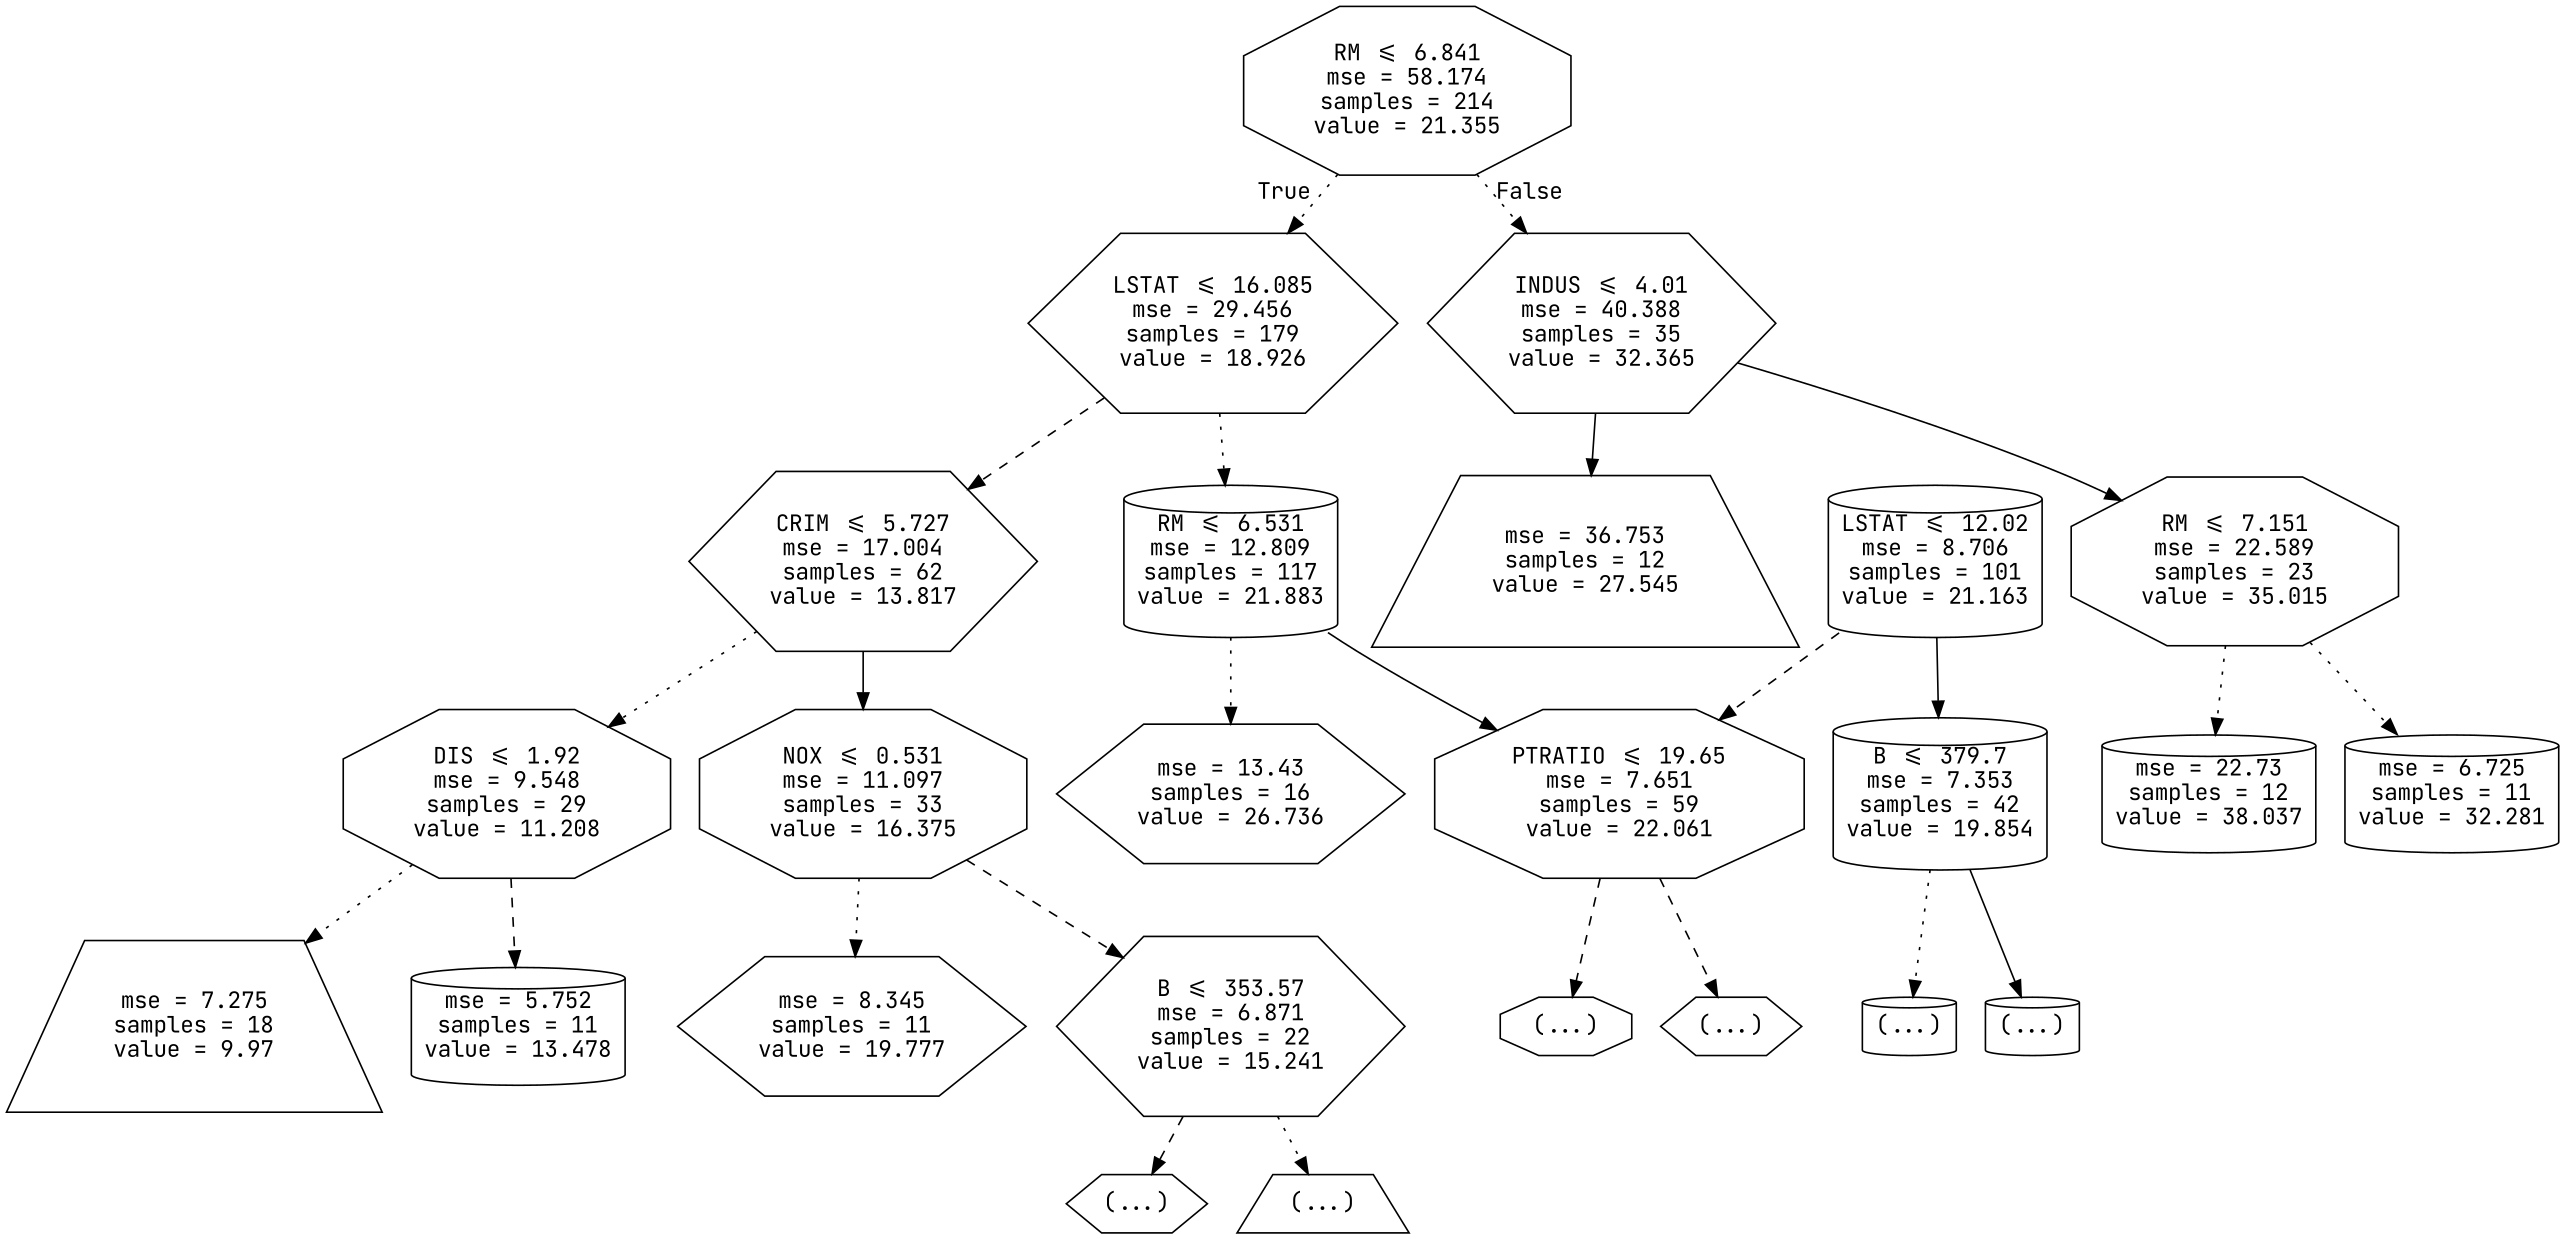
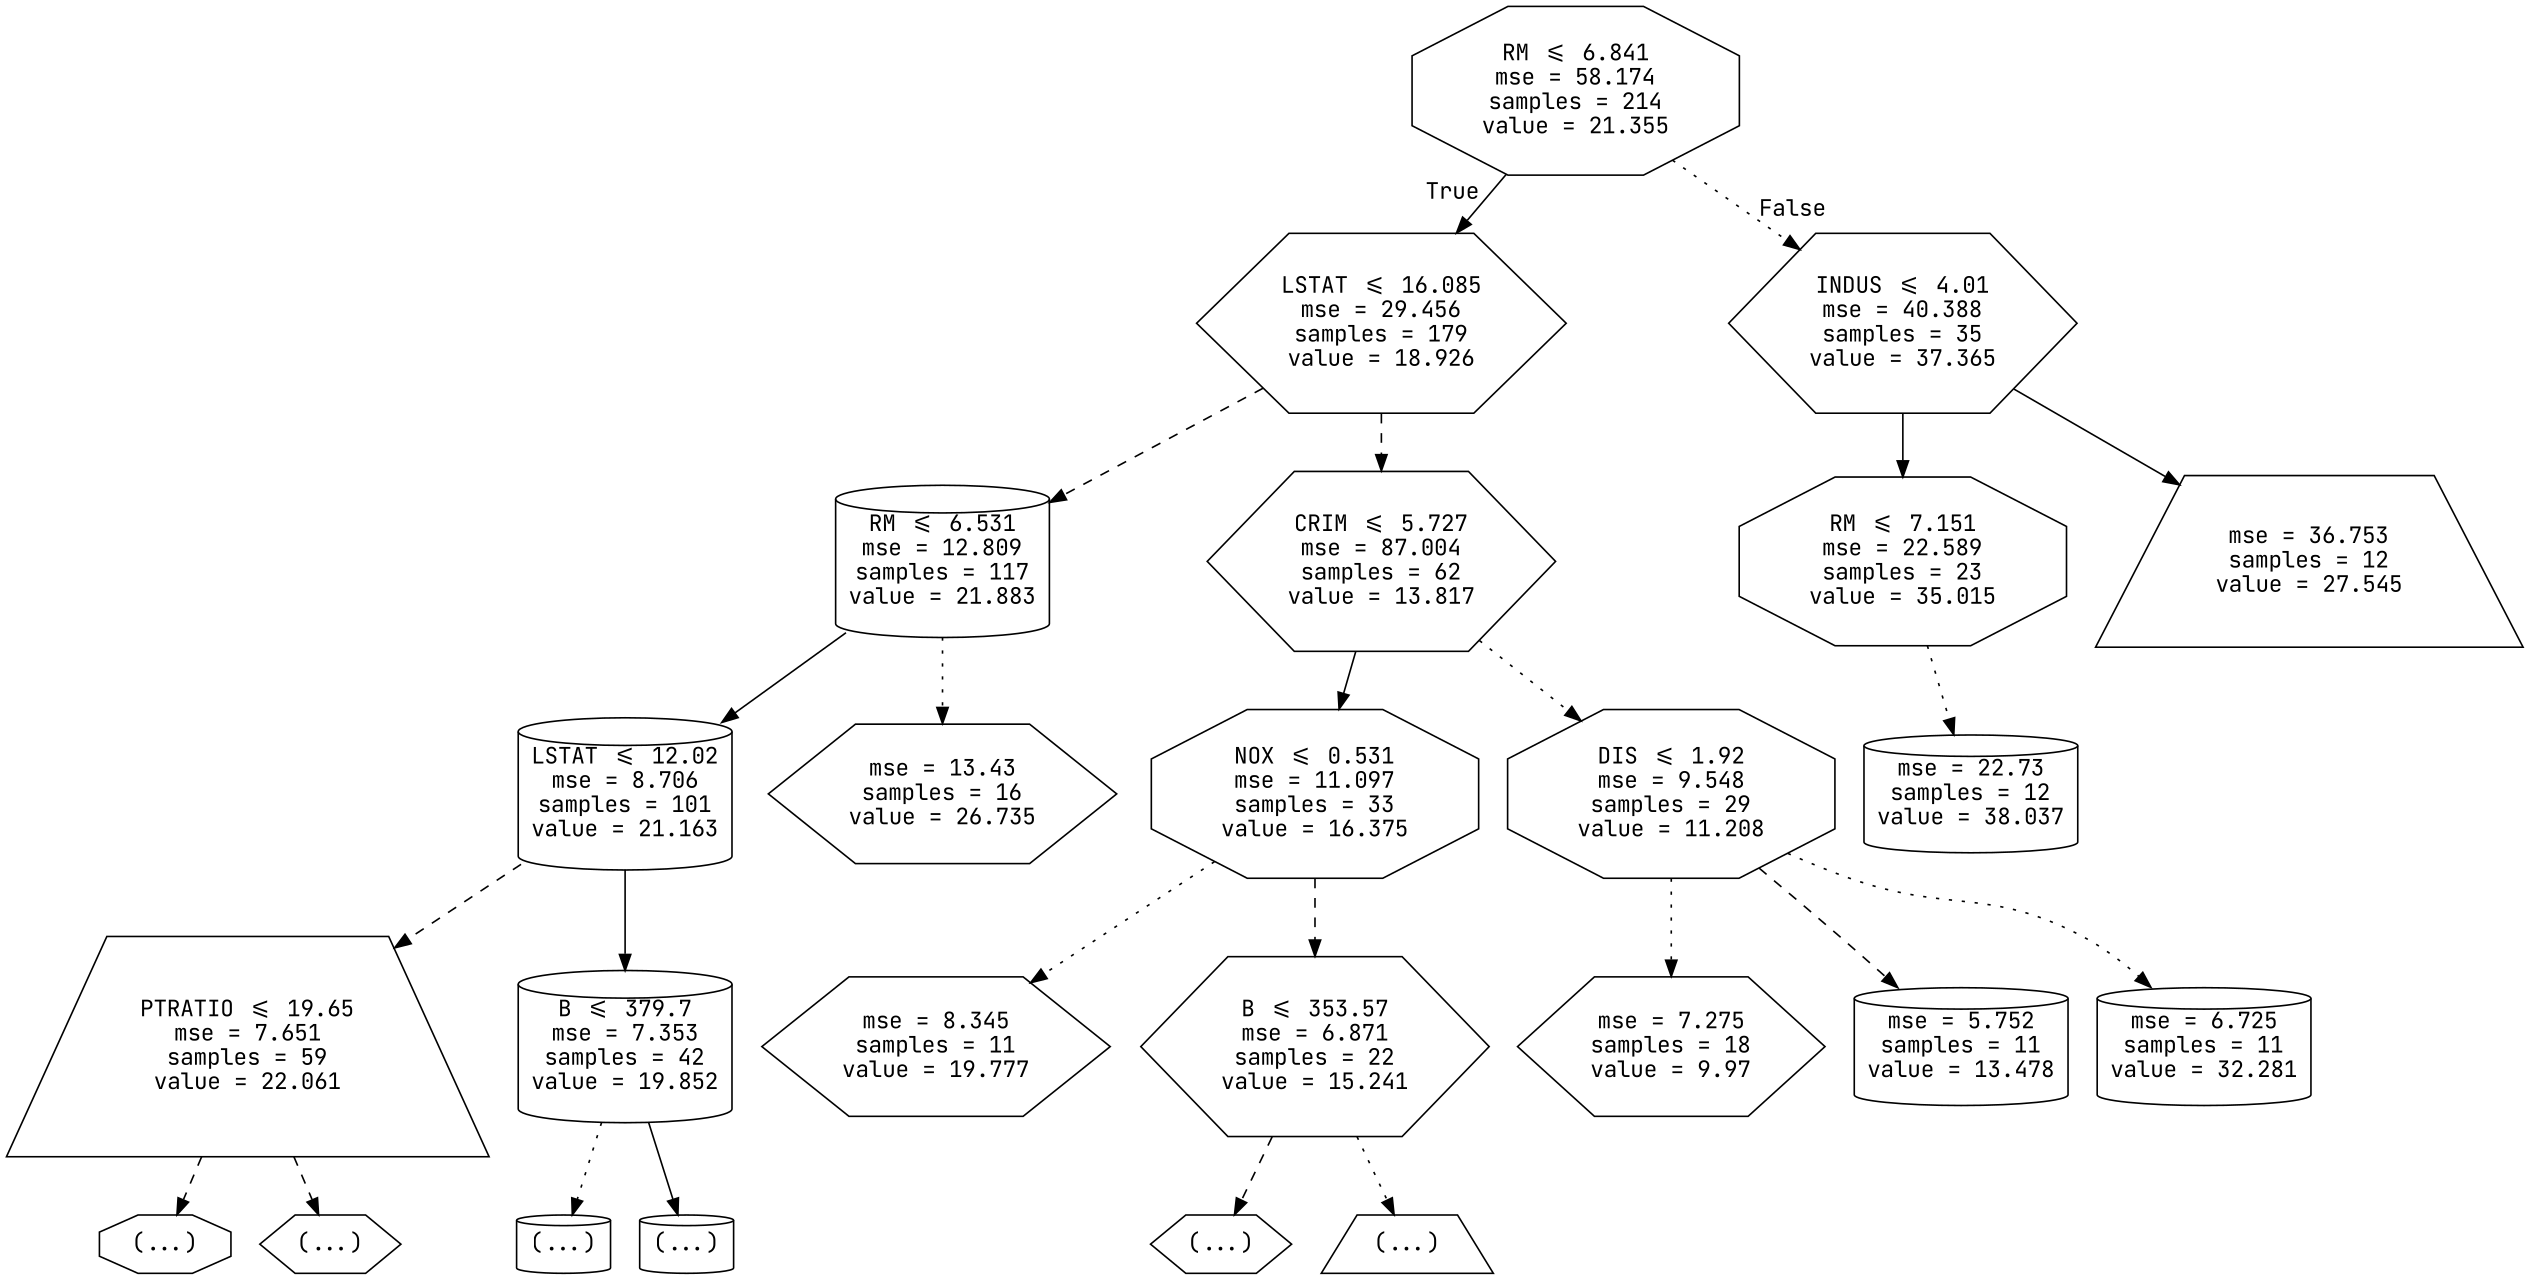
(1318, 197) -> (1487, 197)
(1602, 323) -> (1903, 323)
(1222, 441) -> (1164, 441)
(863, 561) -> (1381, 561)
(1404, 679) -> (790, 673)
(2348, 682) -> (1969, 902)
(1231, 794) -> (943, 794)
(1619, 794) -> (248, 1047)
(1940, 794) -> (625, 1047)
(194, 1026) -> (1671, 1047)
